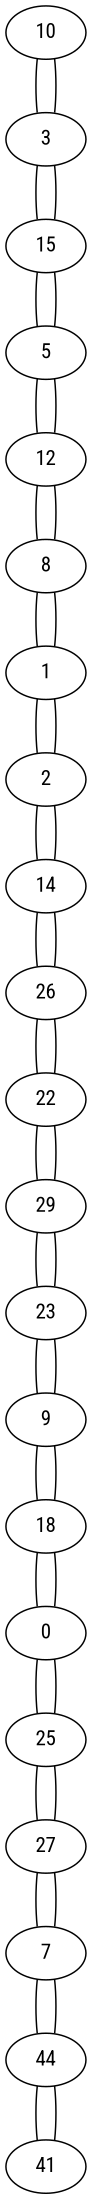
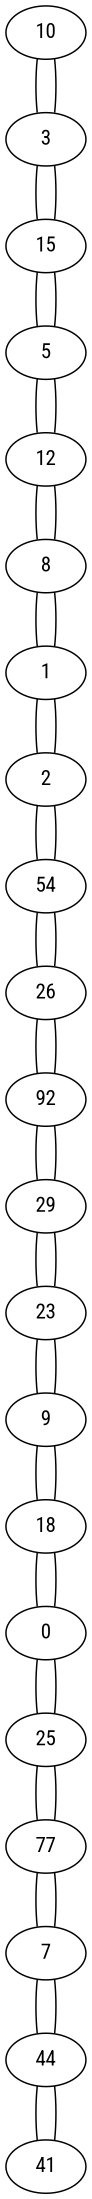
(46, 886) -> (46, 886)
(46, 1100) -> (46, 1100)
(46, 1847) -> (46, 1847)
